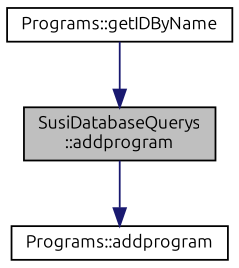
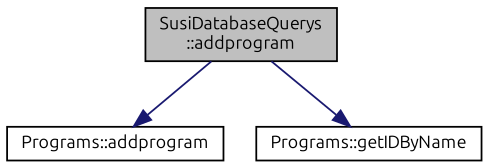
(120, 65) -> (304, 88)
